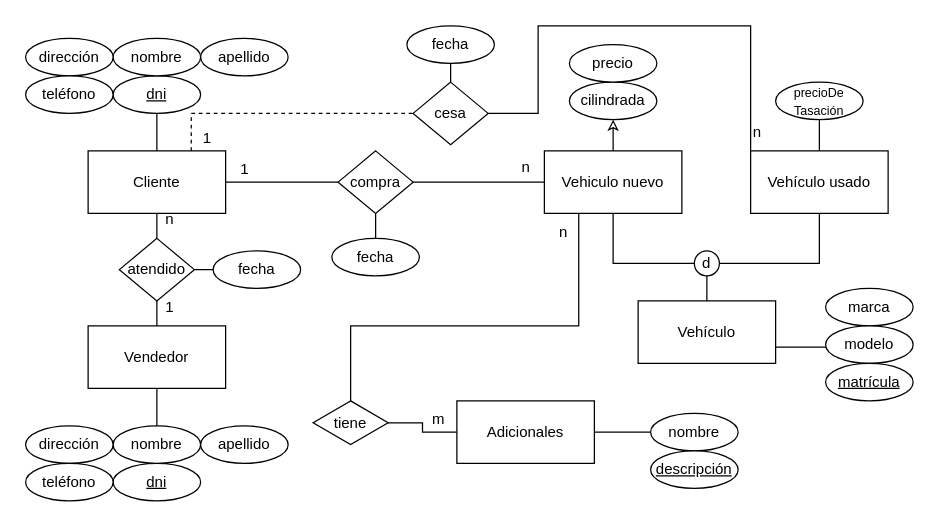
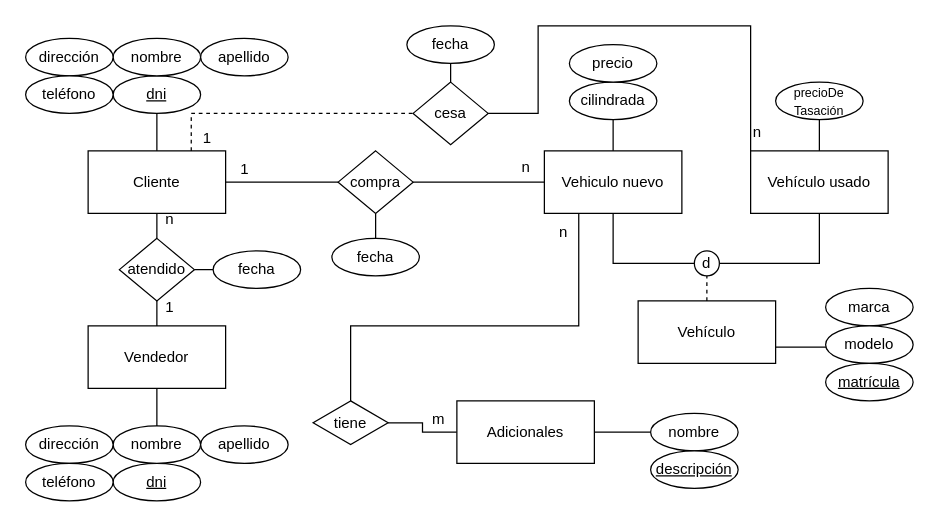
(613, 129) -> (613, 126)
(707, 288) -> (707, 288)
